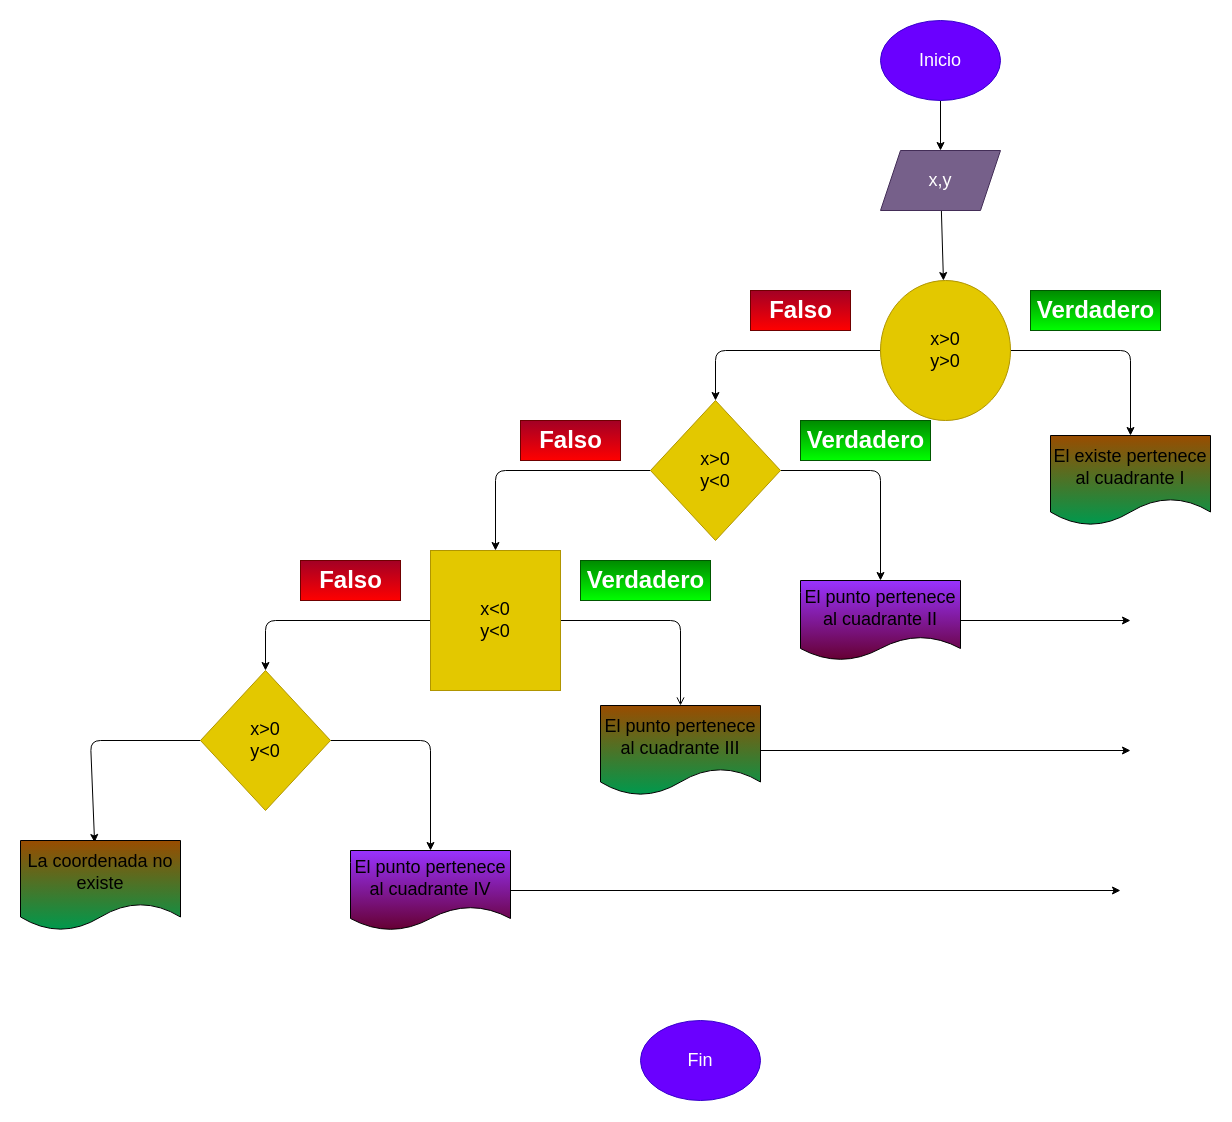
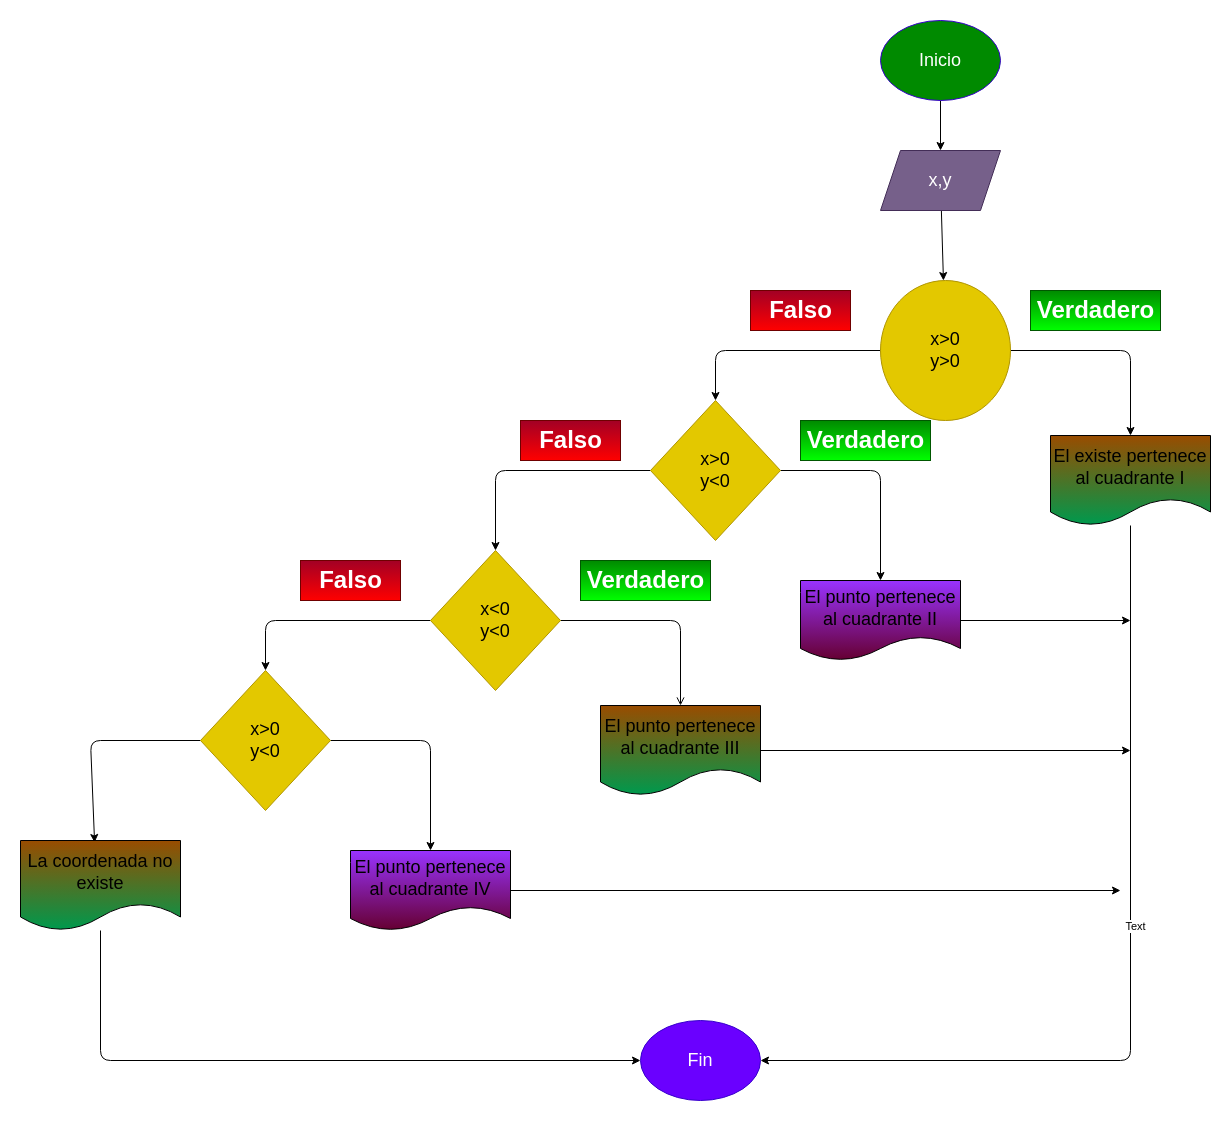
(941, 61) -> (941, 61)
(496, 621) -> (496, 621)
none -> (1131, 970)
none -> (307, 1061)
